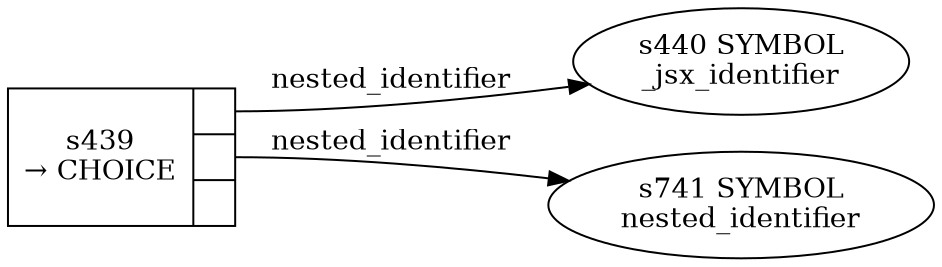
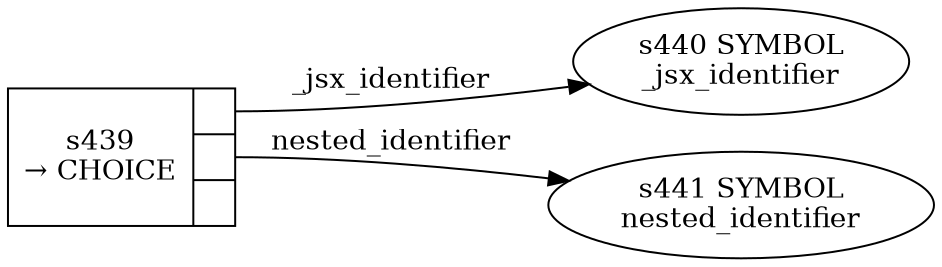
(392, 80) -> (392, 80)
(741, 205) -> (741, 205)
